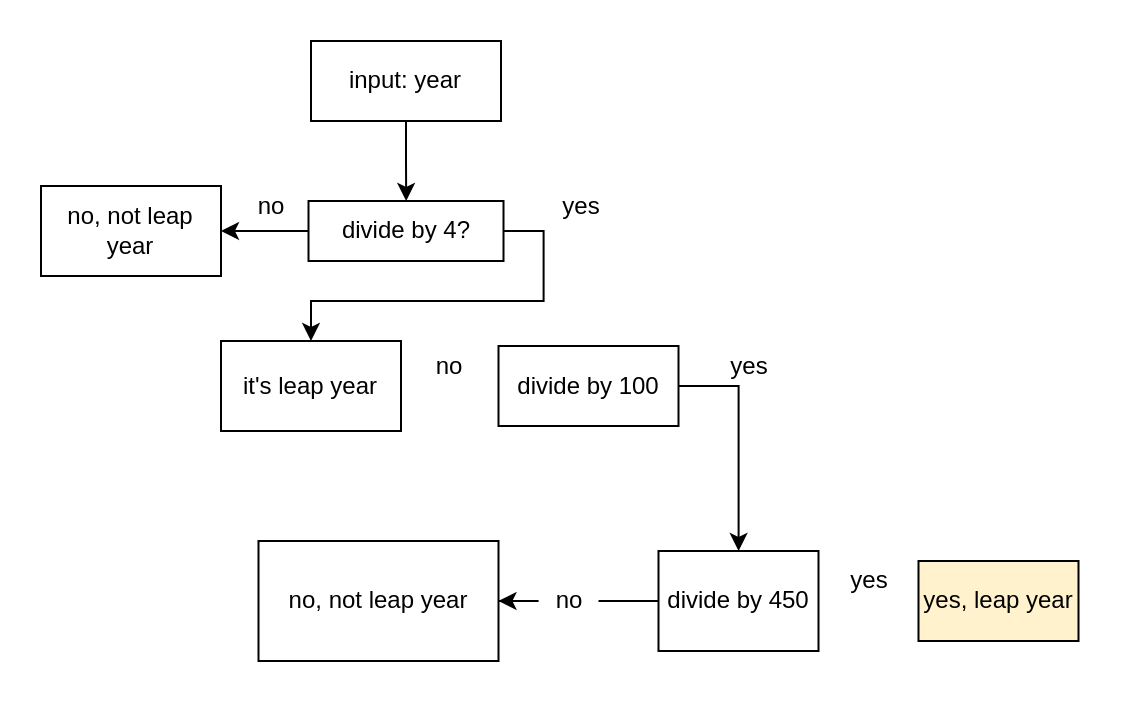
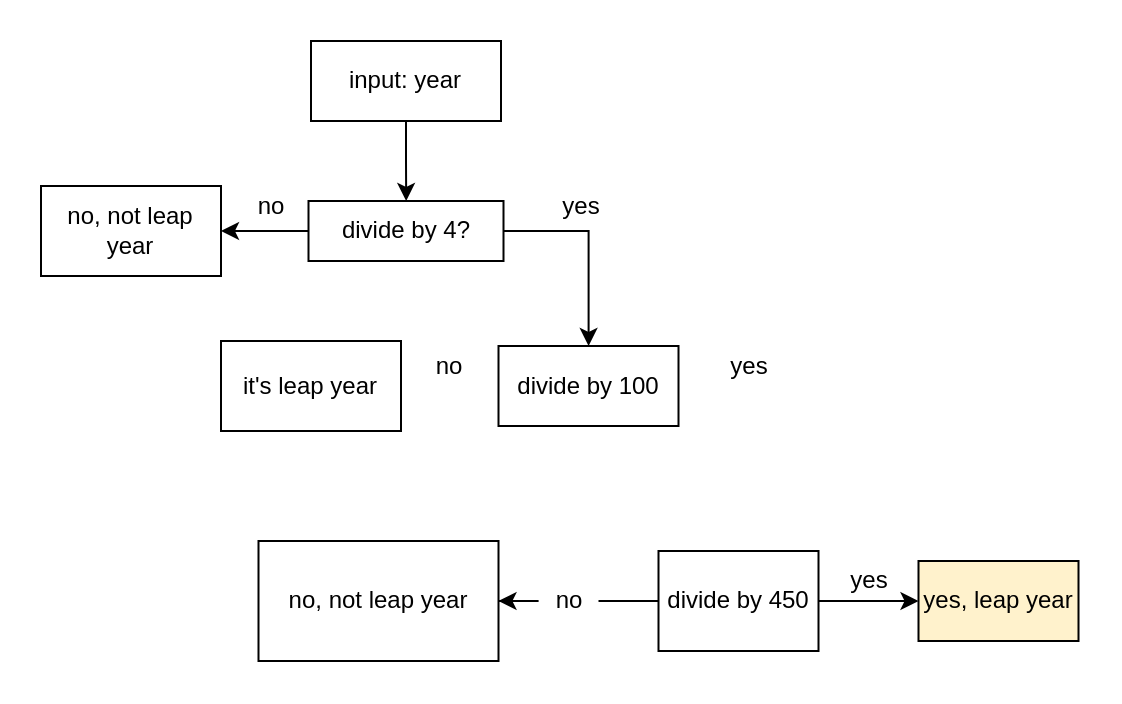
(450, 301) -> (589, 258)
(739, 432) -> none
none -> (862, 601)
